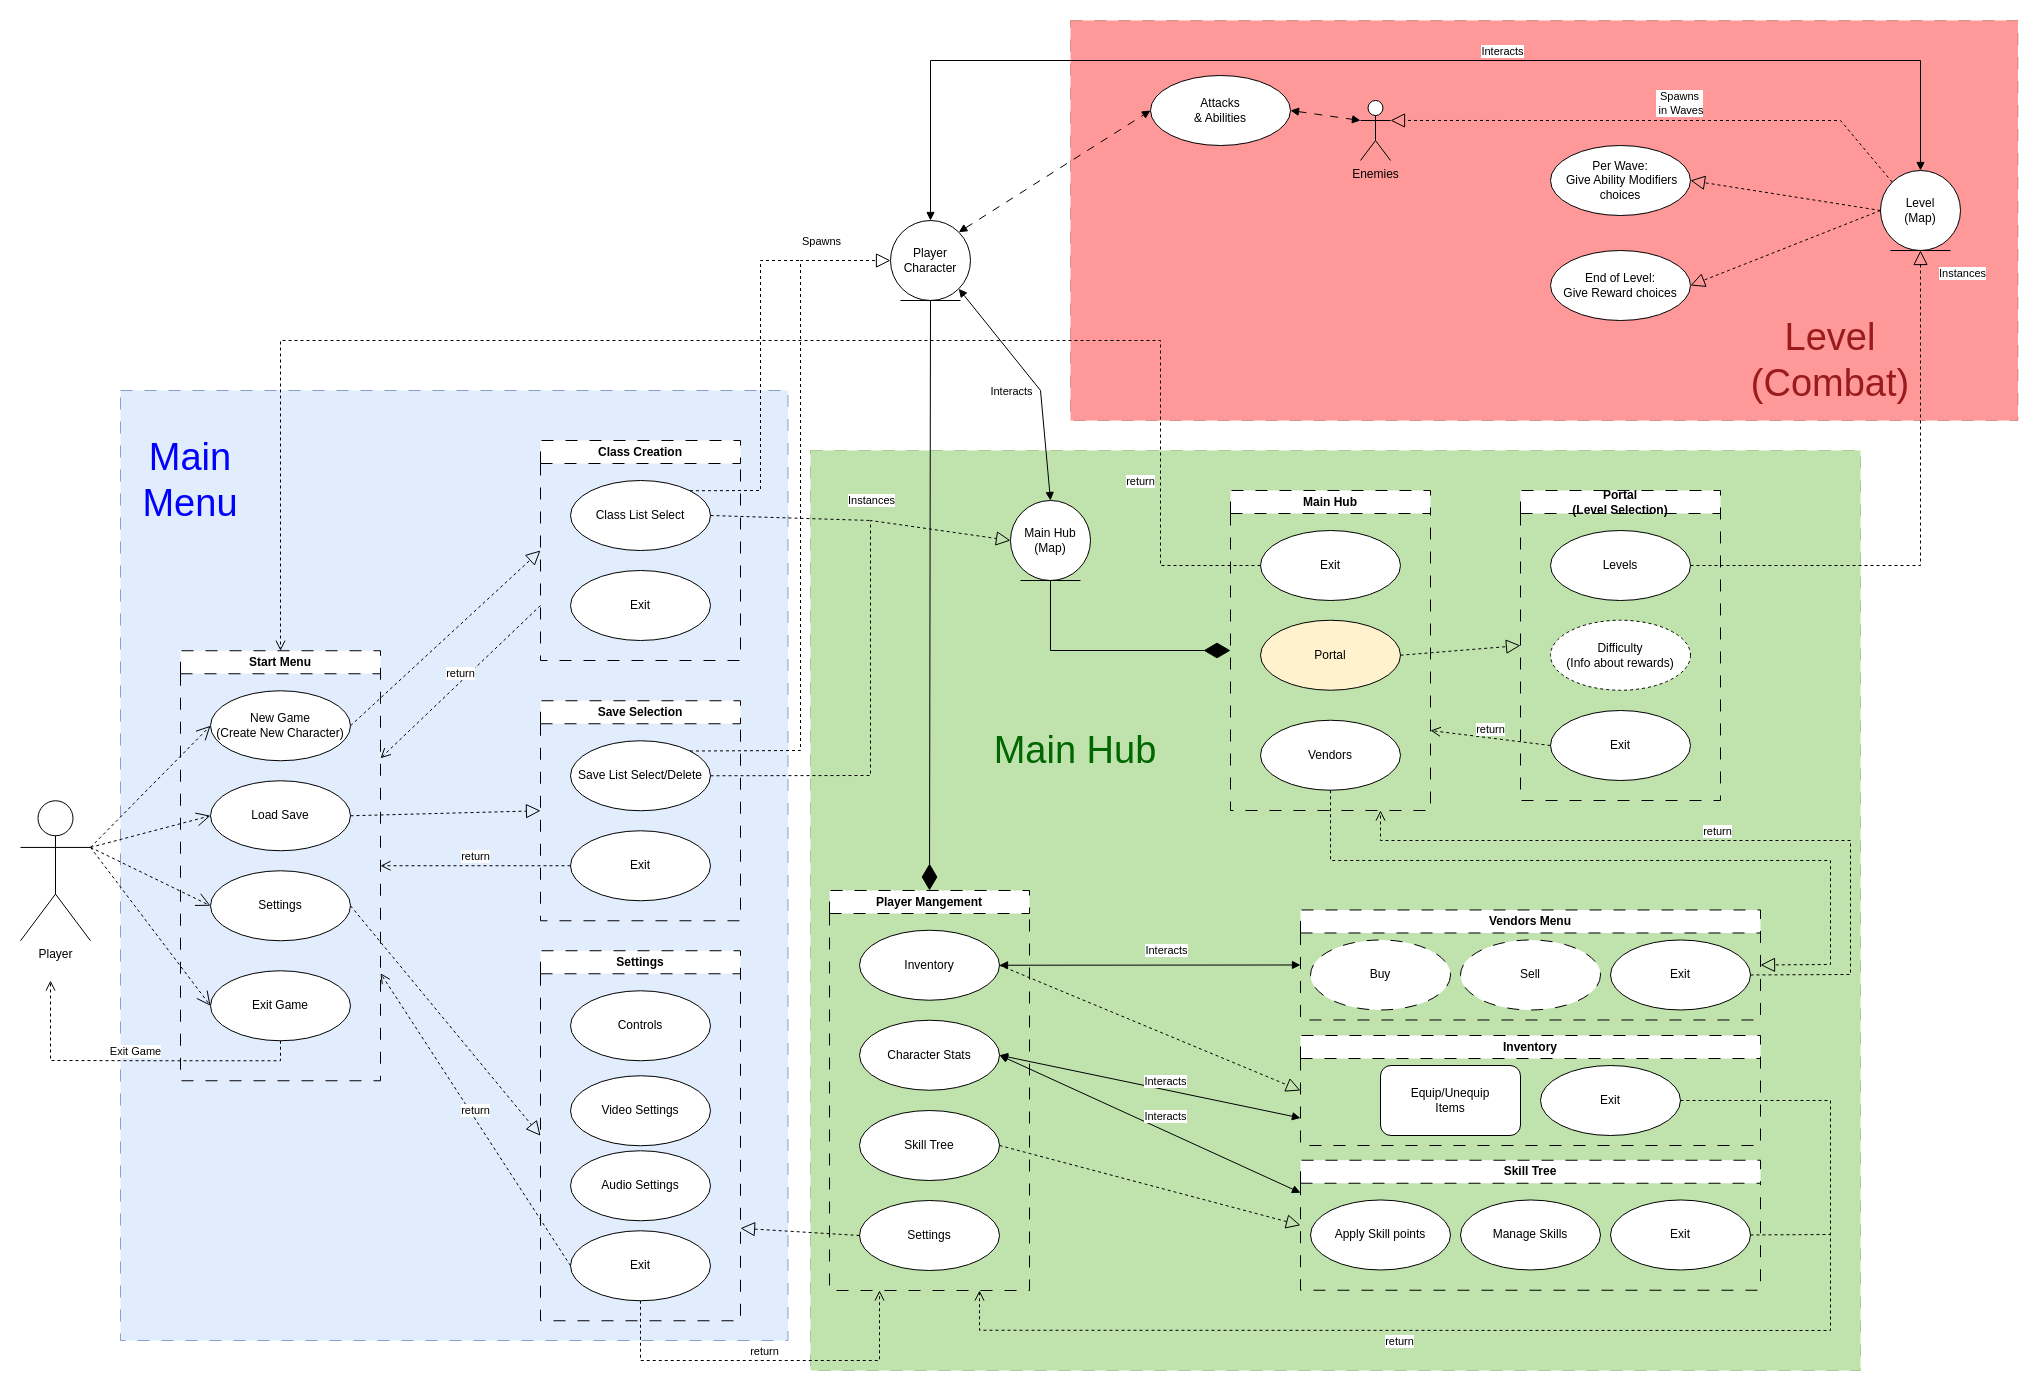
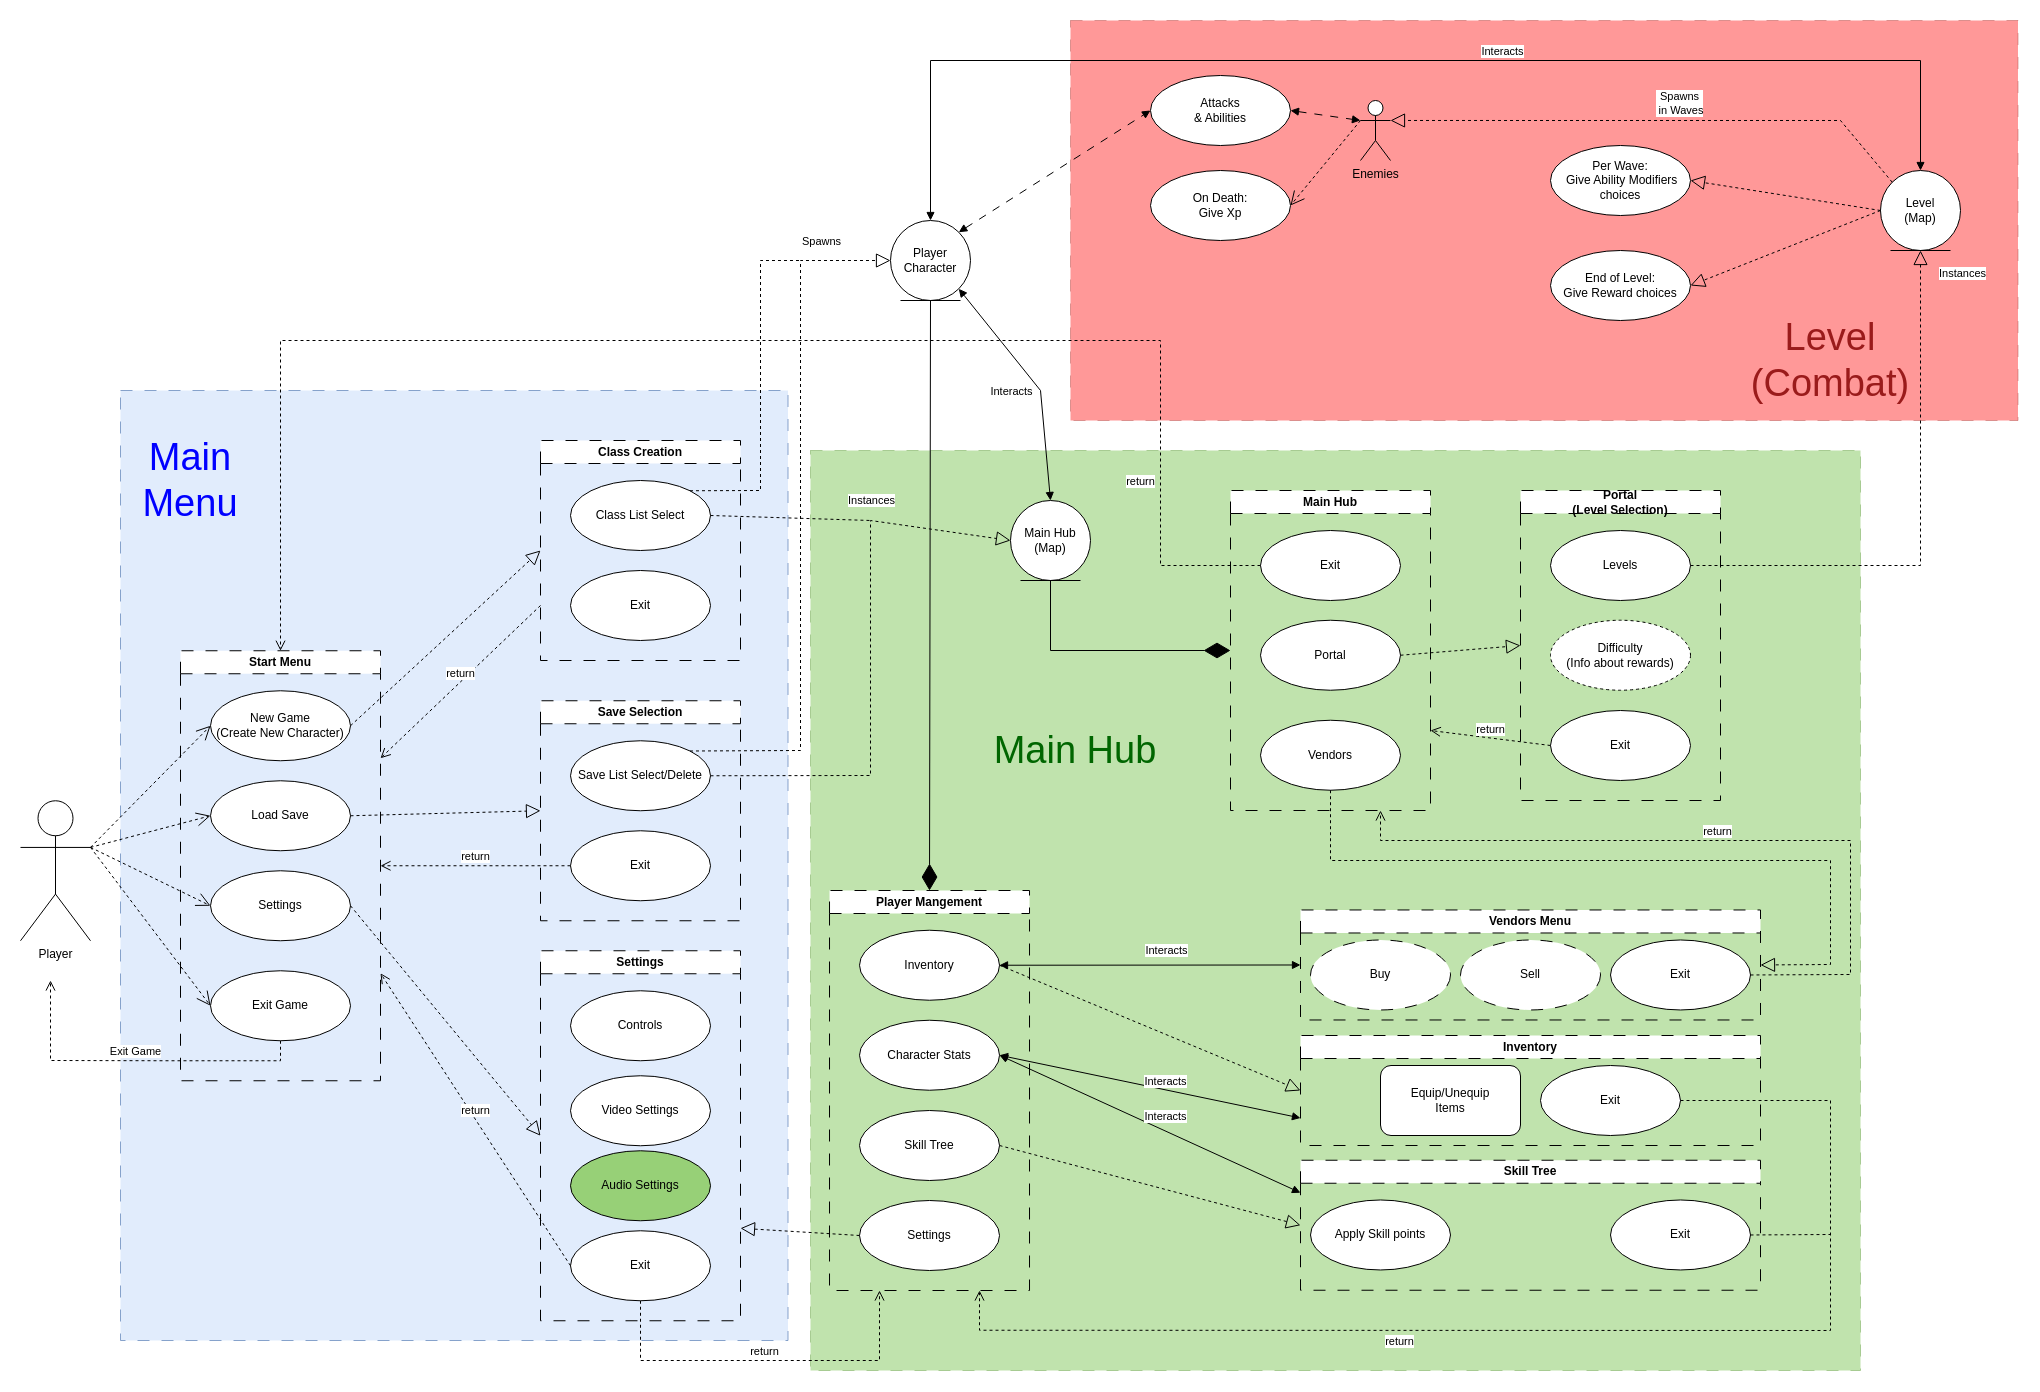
none -> (1326, 163)
none -> (1221, 206)
(1331, 655) -> (1331, 655)
(641, 1186) -> (641, 1186)
(1531, 1235) -> none
